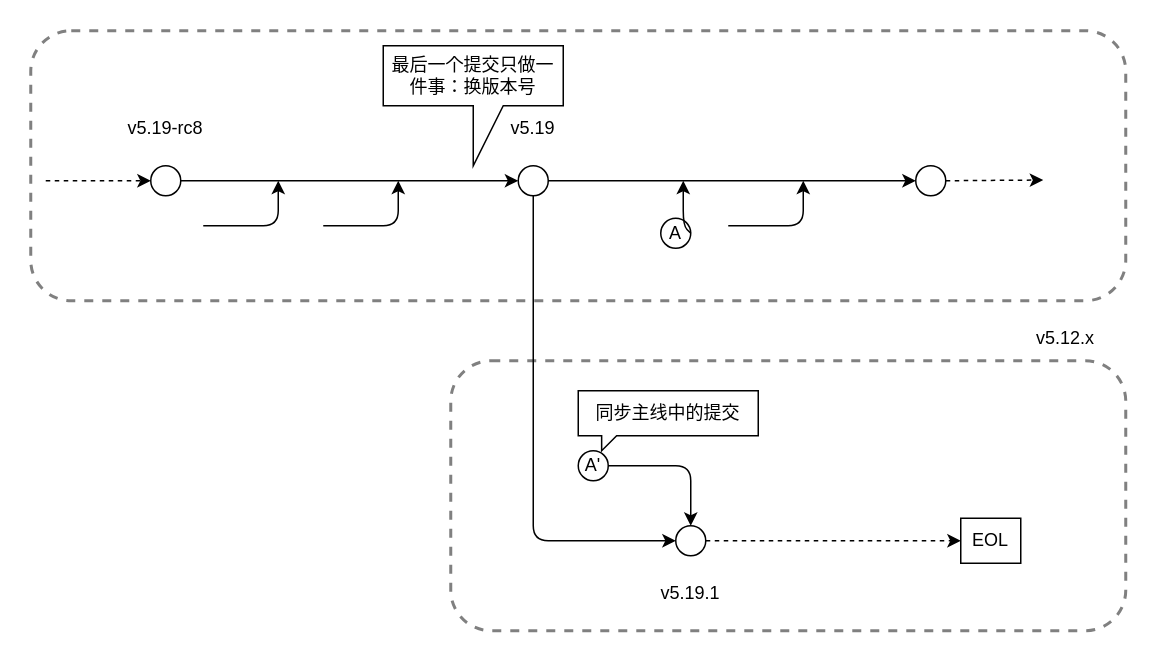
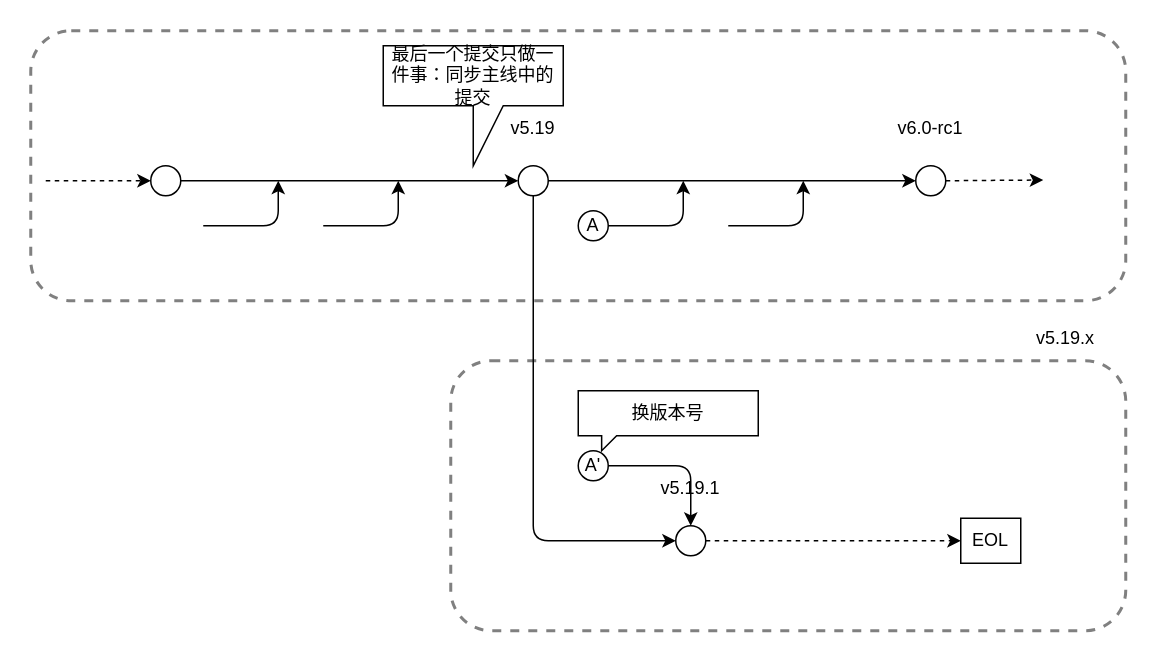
(473, 76) -> (473, 76)
(166, 128) -> none
none -> (931, 128)
(676, 233) -> (593, 226)
(1066, 338) -> (1066, 338)
(668, 413) -> (668, 413)
(691, 593) -> (691, 488)
